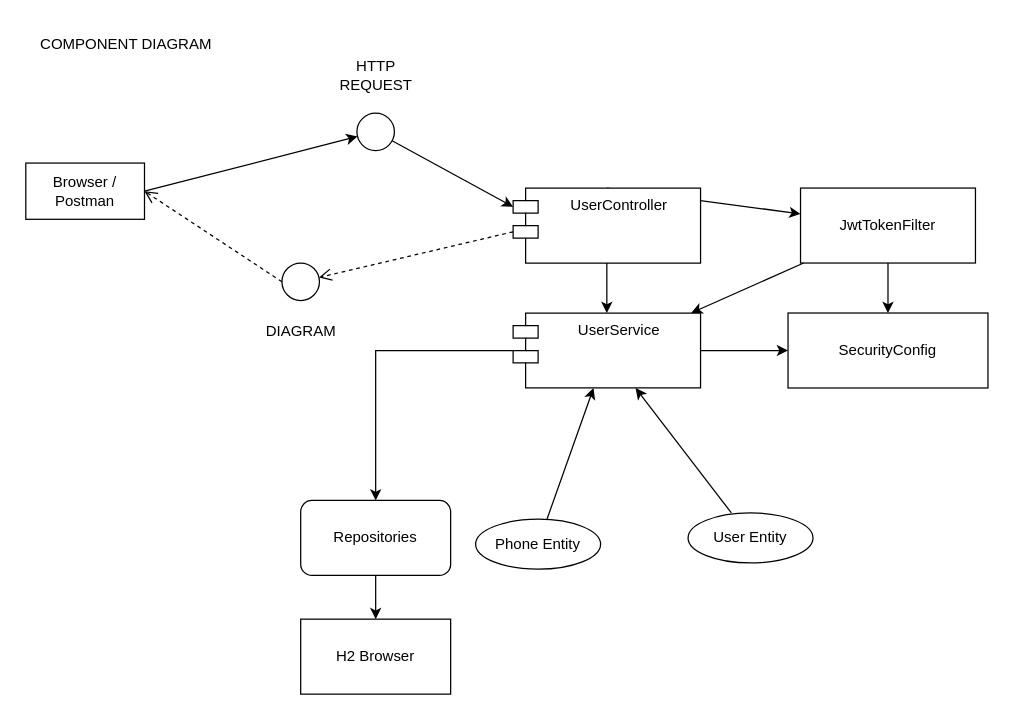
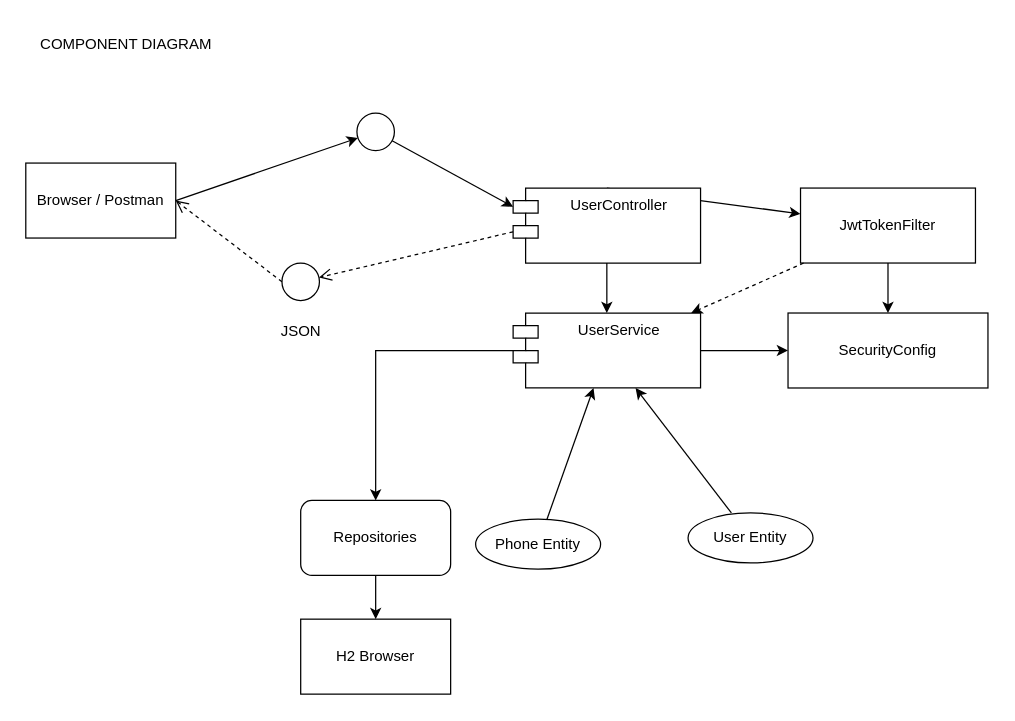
(376, 76) -> none
(85, 191) -> (101, 201)
(750, 287) -> (750, 287)
(301, 332) -> (301, 332)
